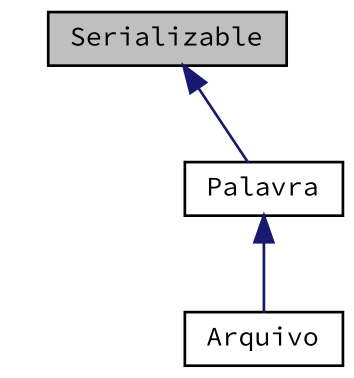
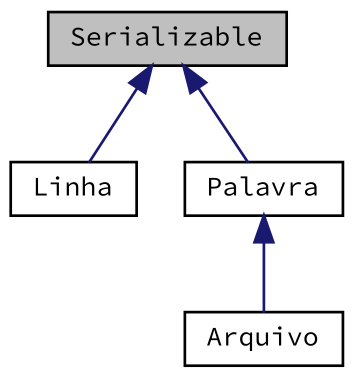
none -> (74, 189)
